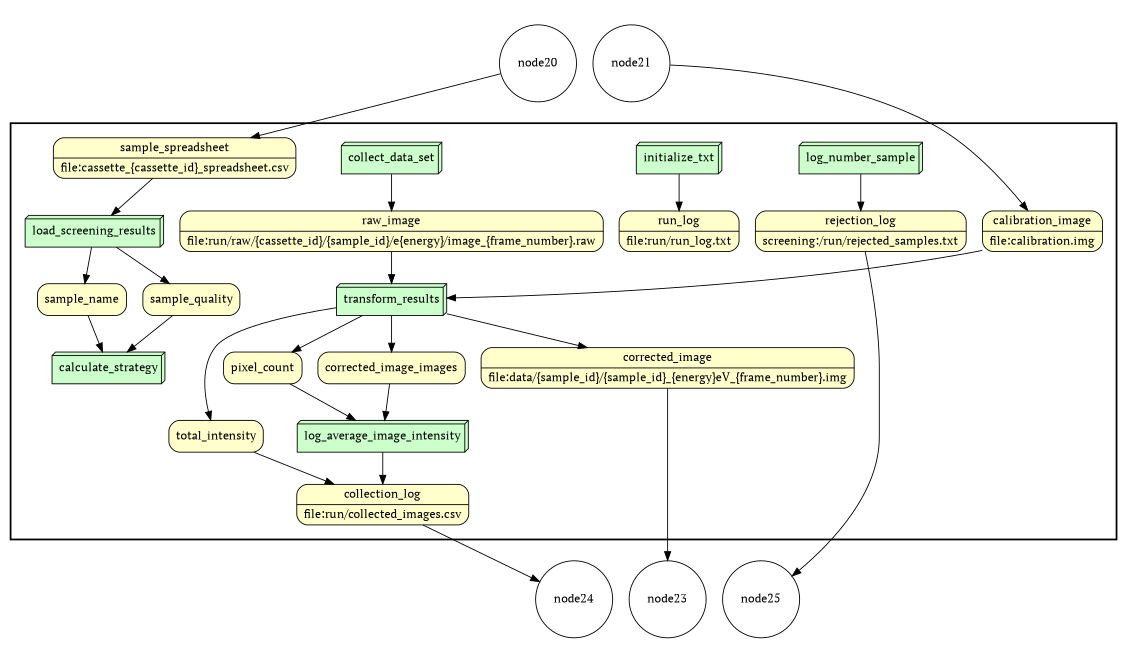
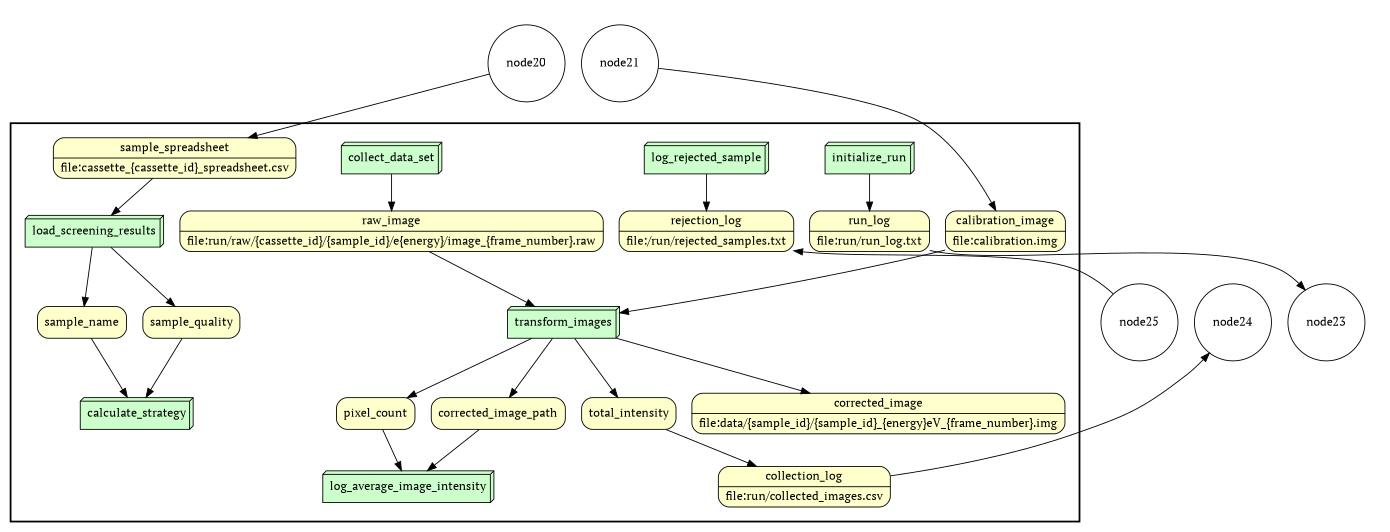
(679, 158) -> (870, 158)
(861, 158) -> (706, 158)
(861, 241) -> (706, 241)
(392, 300) -> (564, 322)
(392, 368) -> (498, 414)
(879, 424) -> (898, 255)
(383, 464) -> none
(668, 470) -> (1117, 253)
